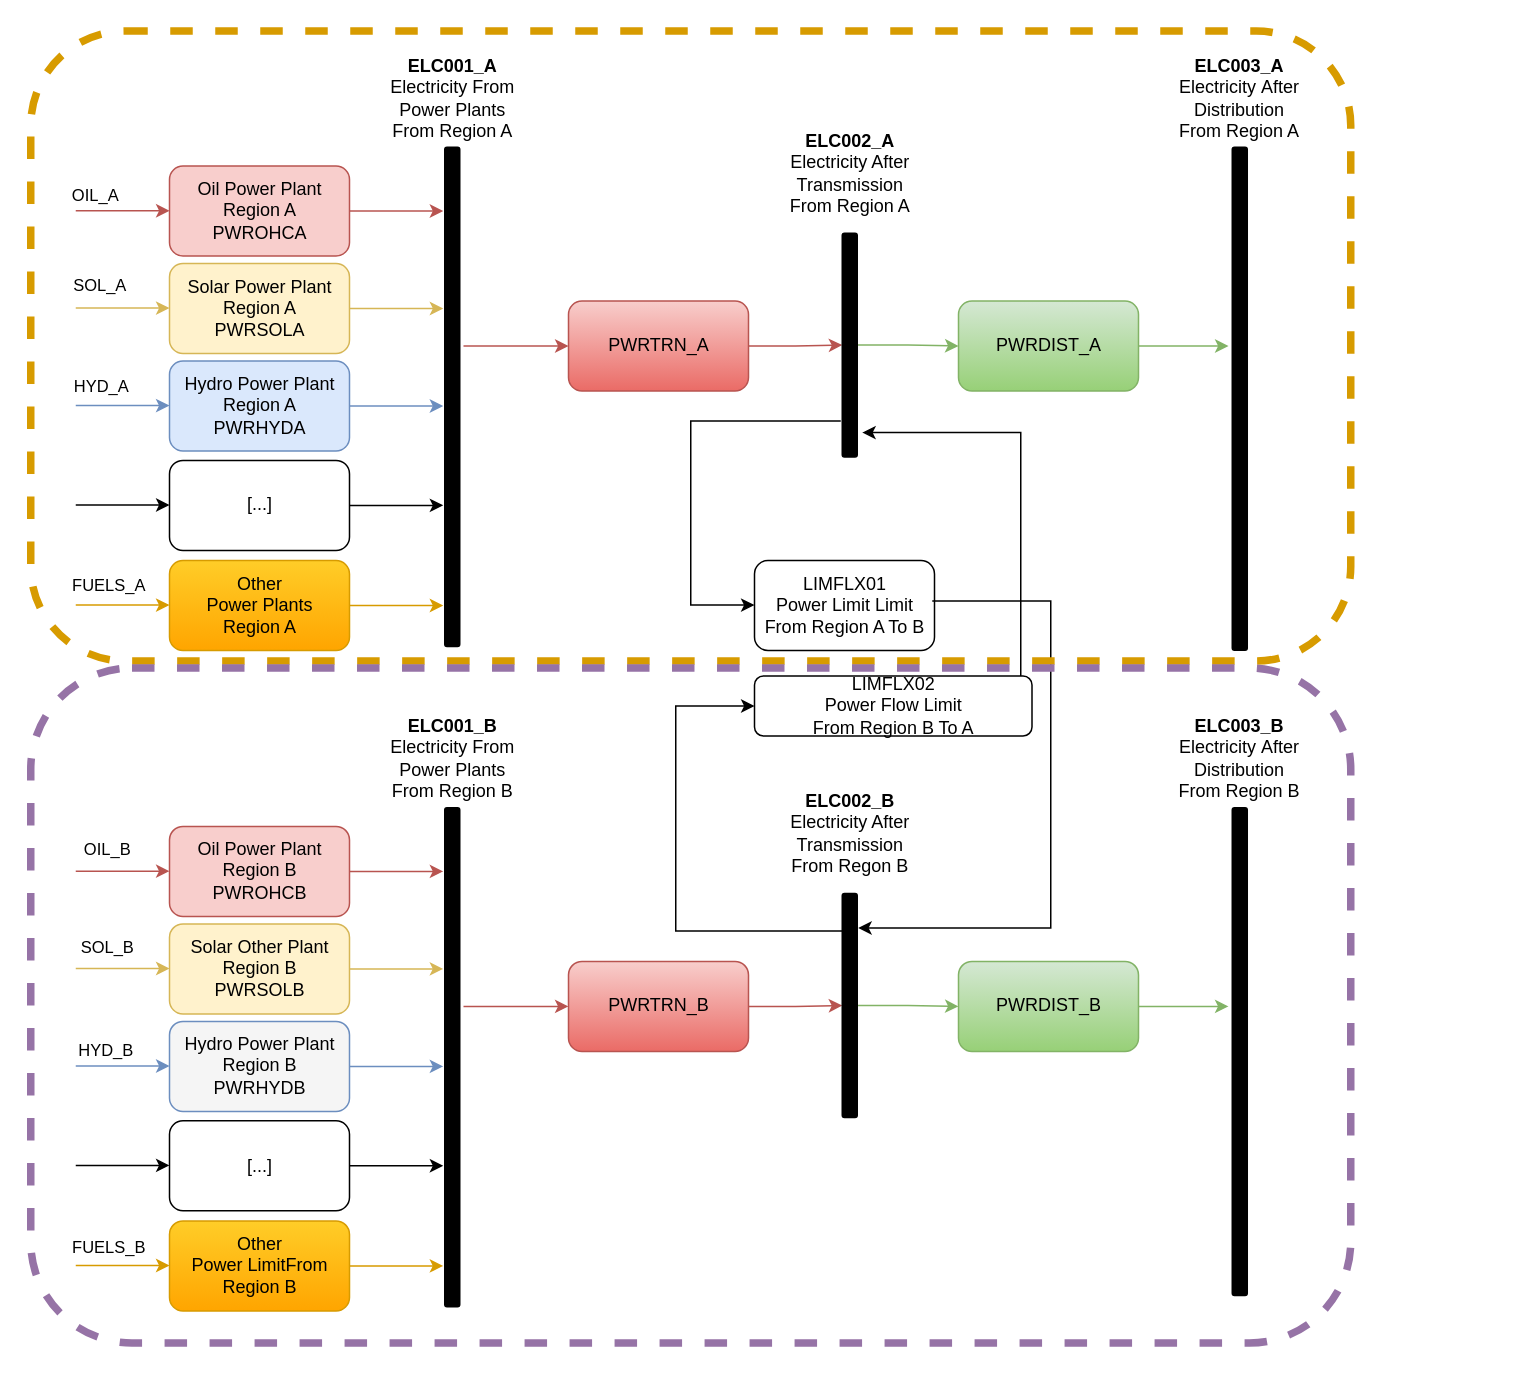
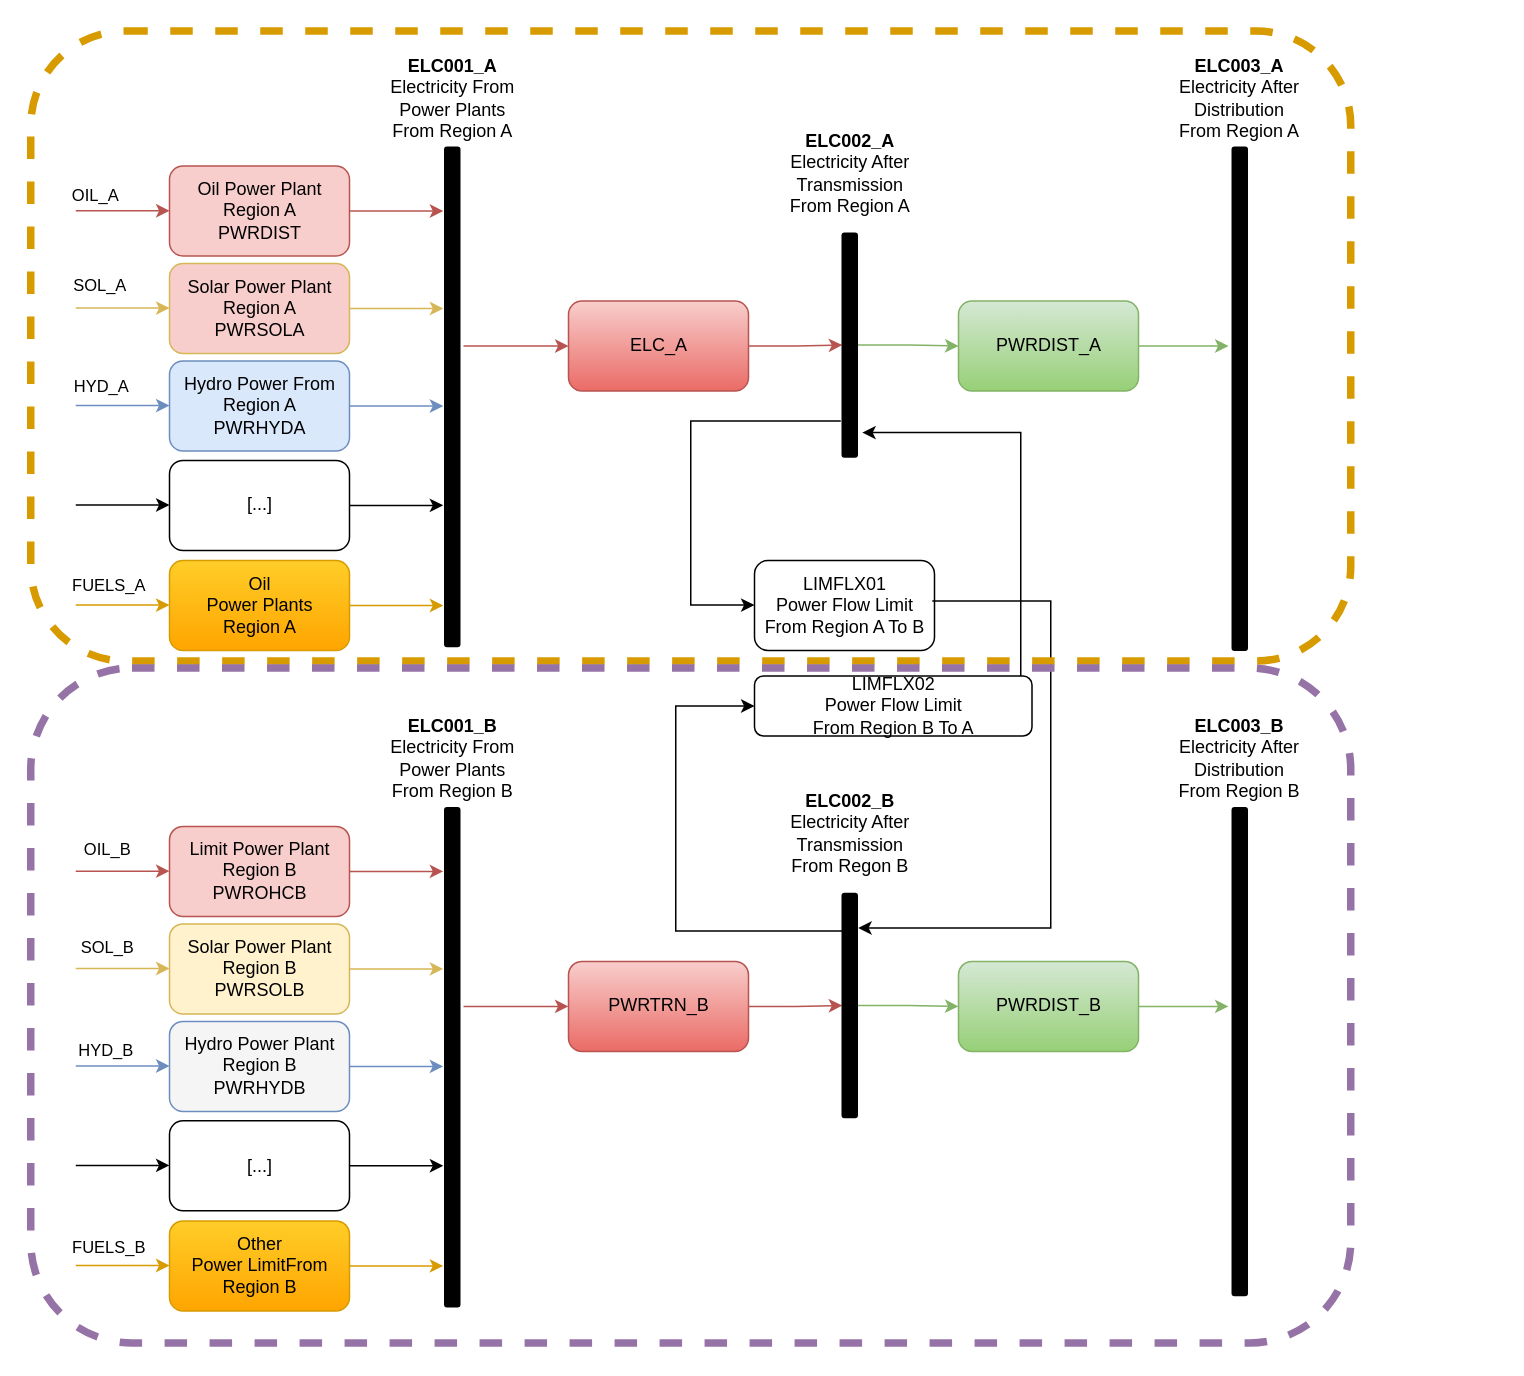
(260, 211) -> (260, 211)
(260, 308) -> (260, 308)
(659, 346) -> (659, 346)
(260, 406) -> (260, 406)
(260, 605) -> (260, 605)
(845, 605) -> (845, 605)
(260, 871) -> (260, 871)
(260, 968) -> (260, 968)
